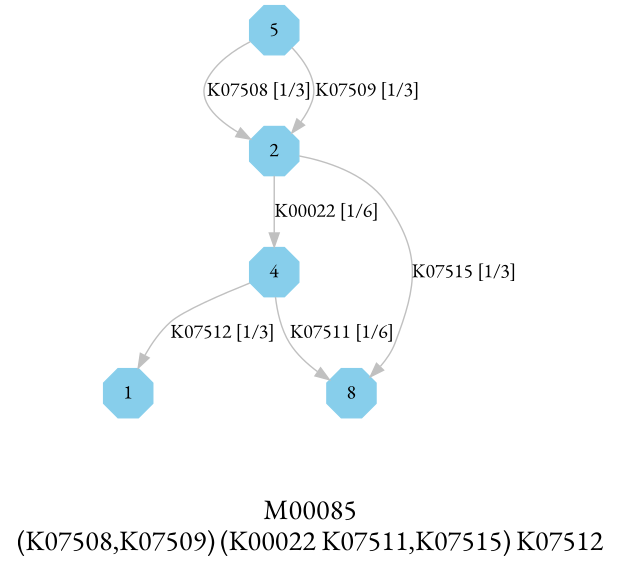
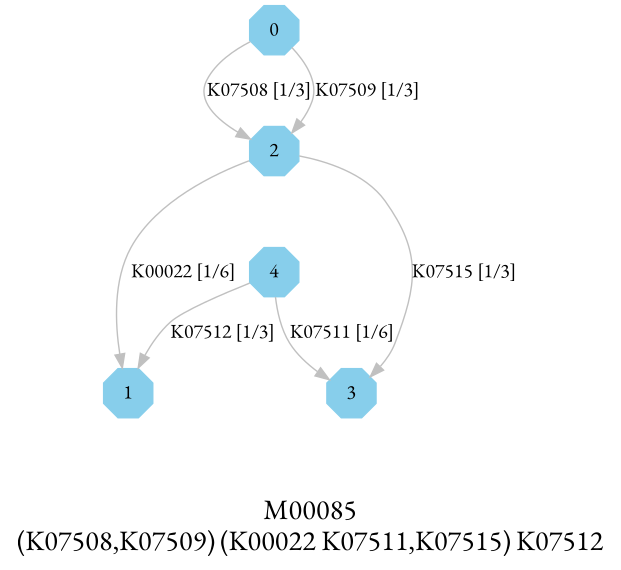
(274, 30) -> (274, 30)
(274, 204) -> (142, 231)
(351, 393) -> (351, 393)
